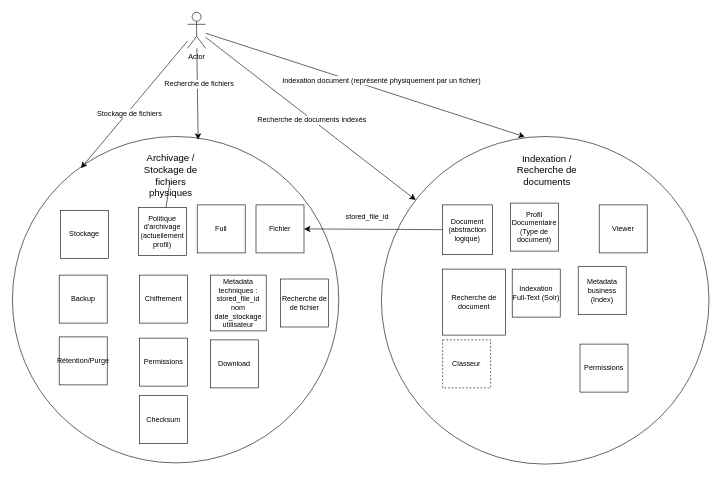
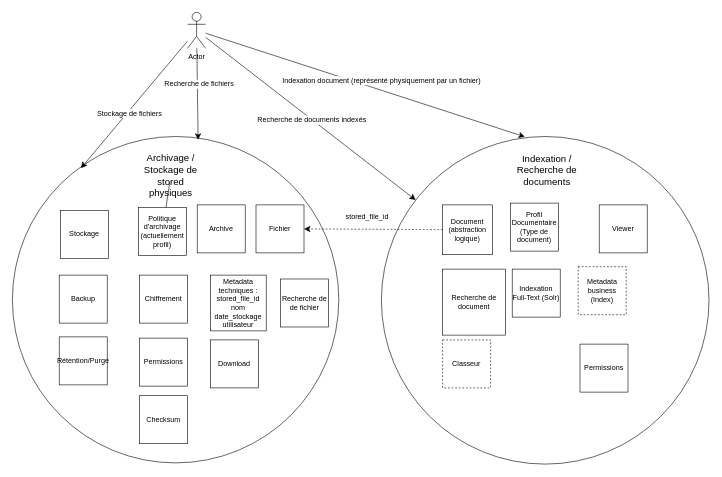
(171, 176) -> (171, 176)
(221, 229) -> (221, 229)
(375, 229) -> (375, 229)
(602, 291) -> (602, 291)
